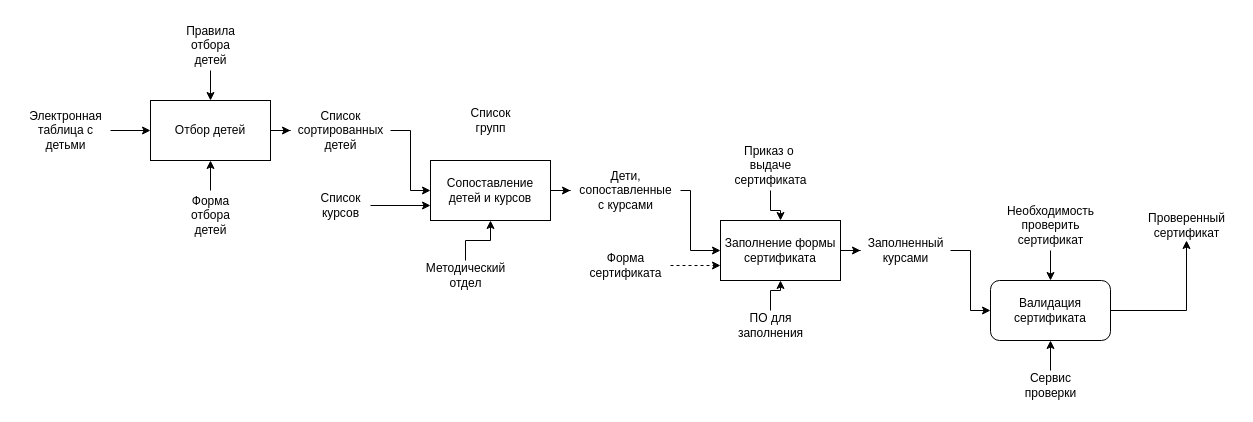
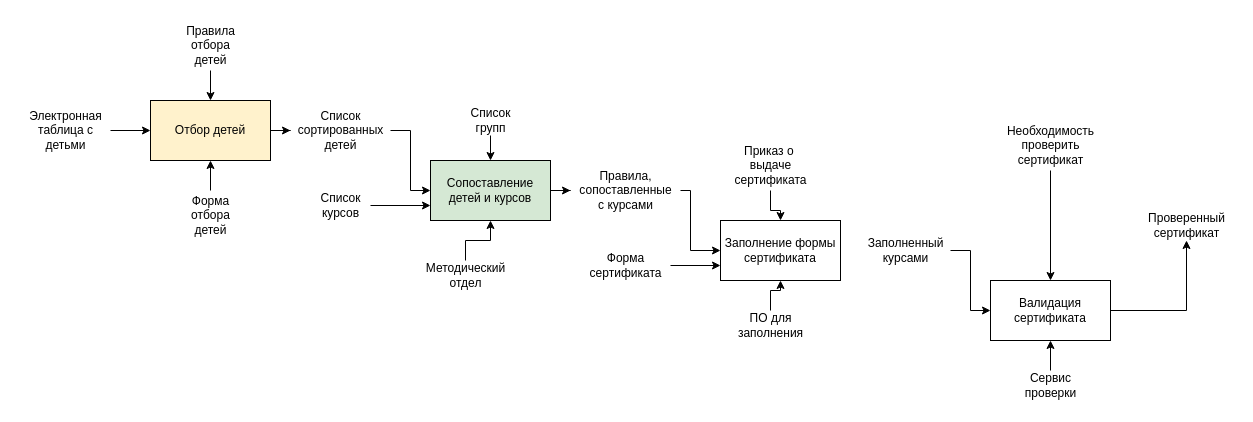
(211, 131) -> (211, 131)
none -> (491, 152)
(491, 191) -> (491, 191)
(626, 191) -> (626, 191)
(1051, 226) -> (1051, 146)
(855, 251) -> none
(693, 266) -> (693, 266)
(1051, 311) -> (1051, 311)
